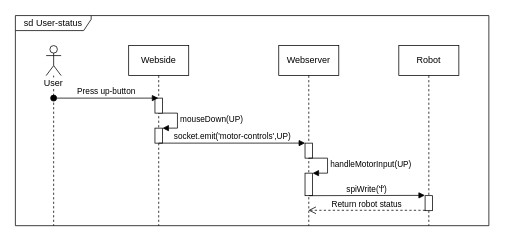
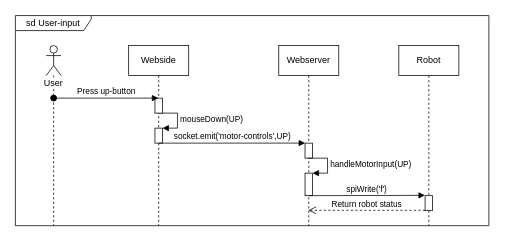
(53, 23) -> (53, 23)
